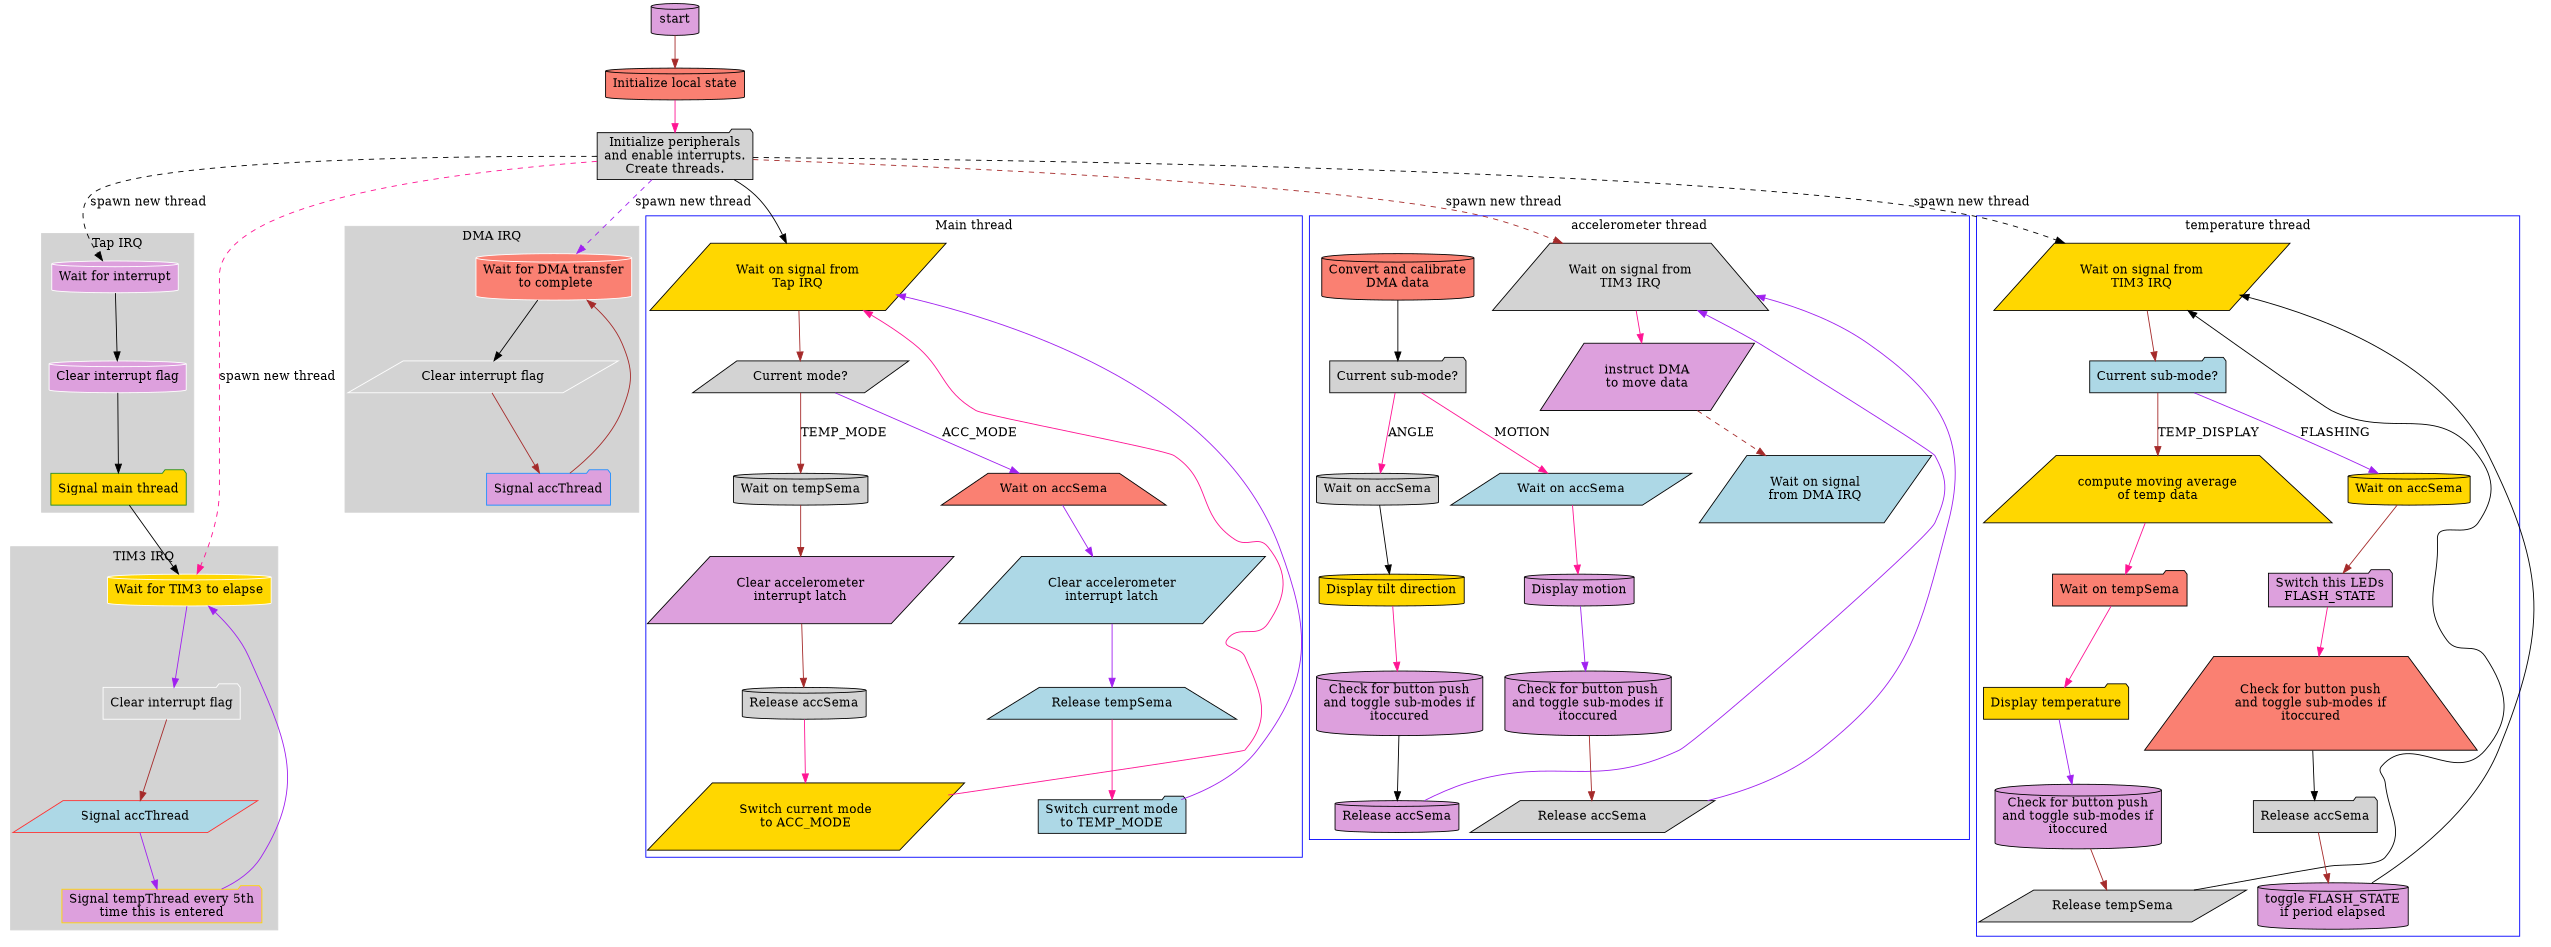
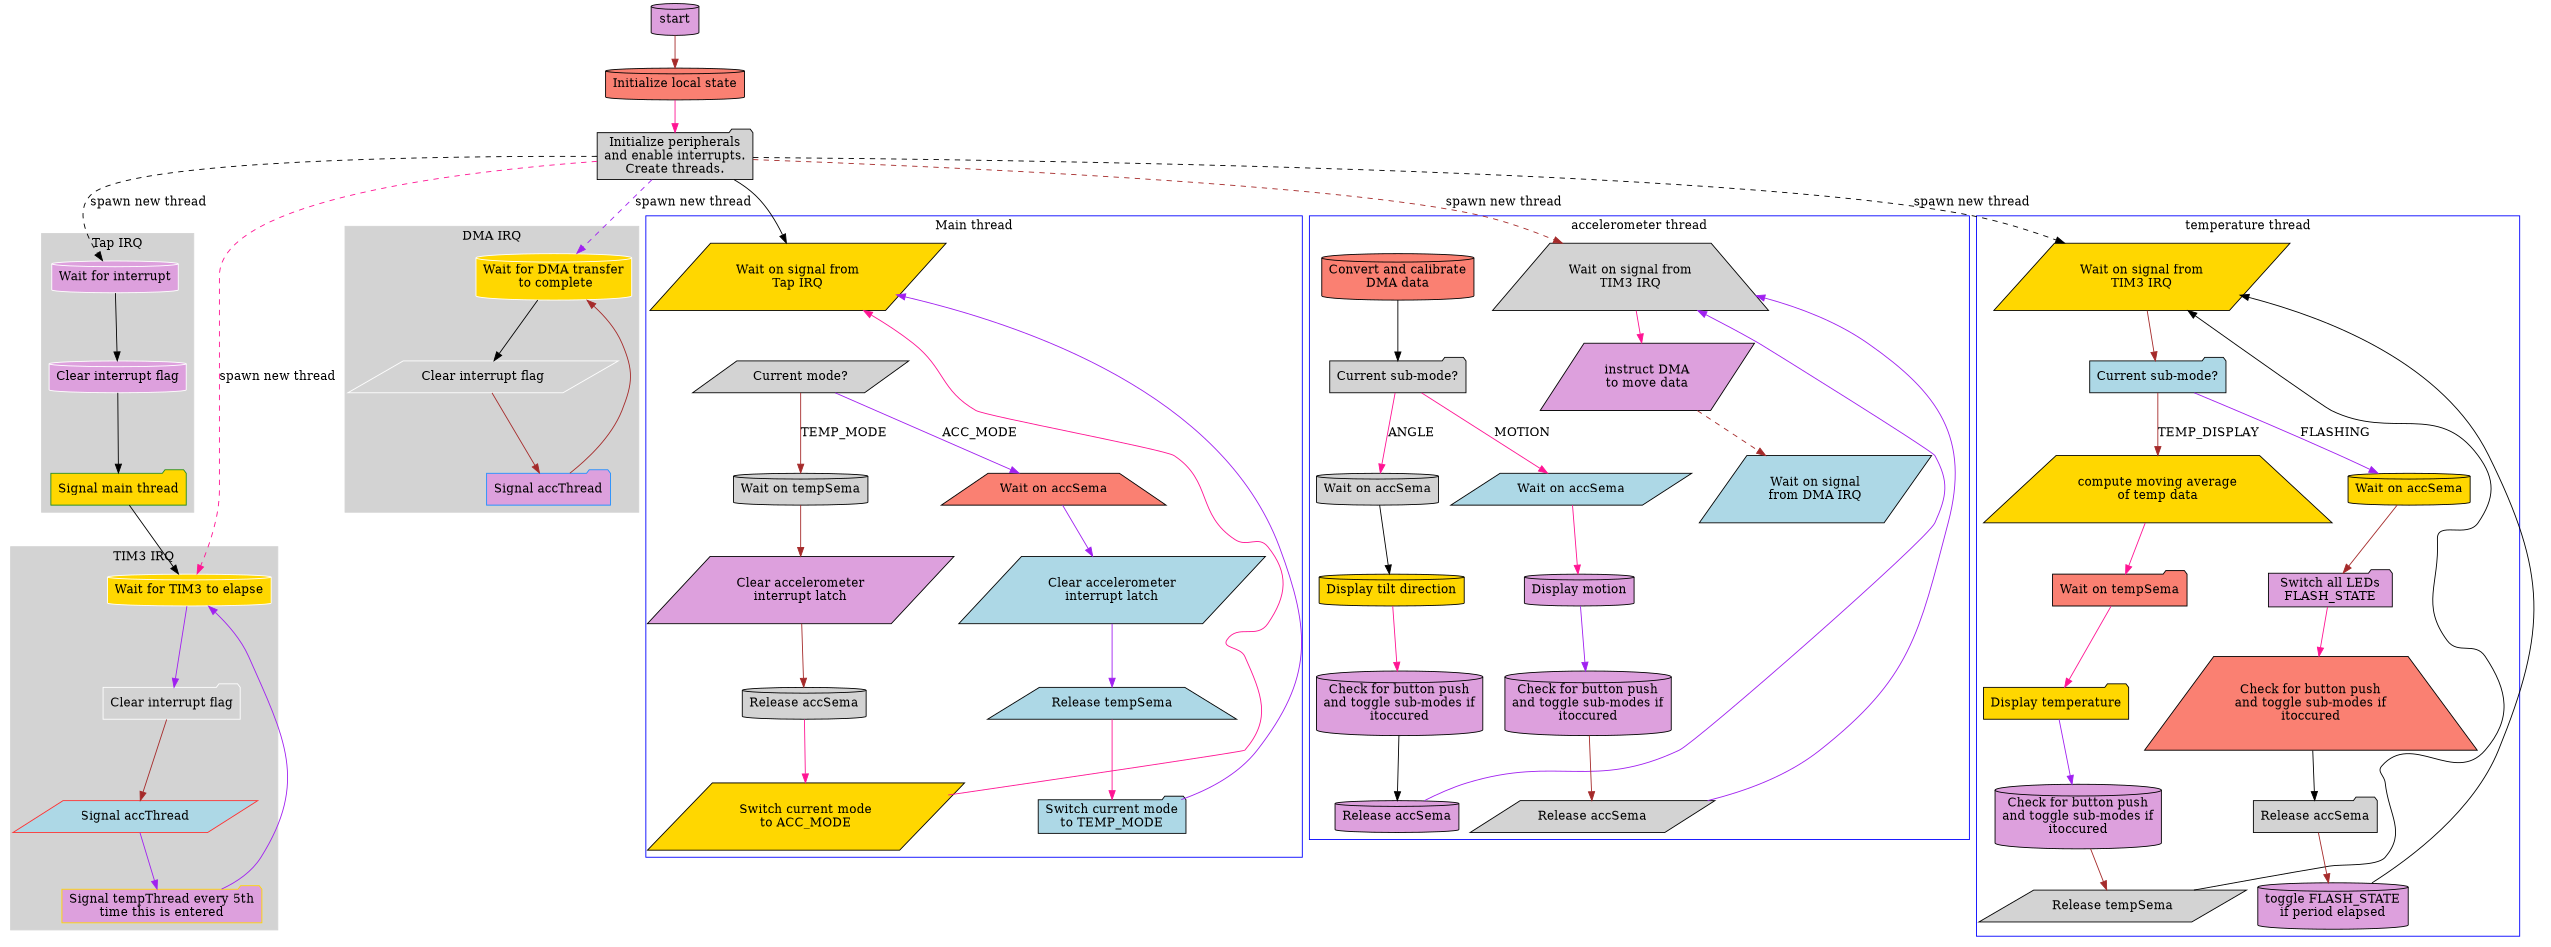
(554, 277) -> (554, 277)
(799, 331) -> none
(2330, 590) -> (2330, 590)
